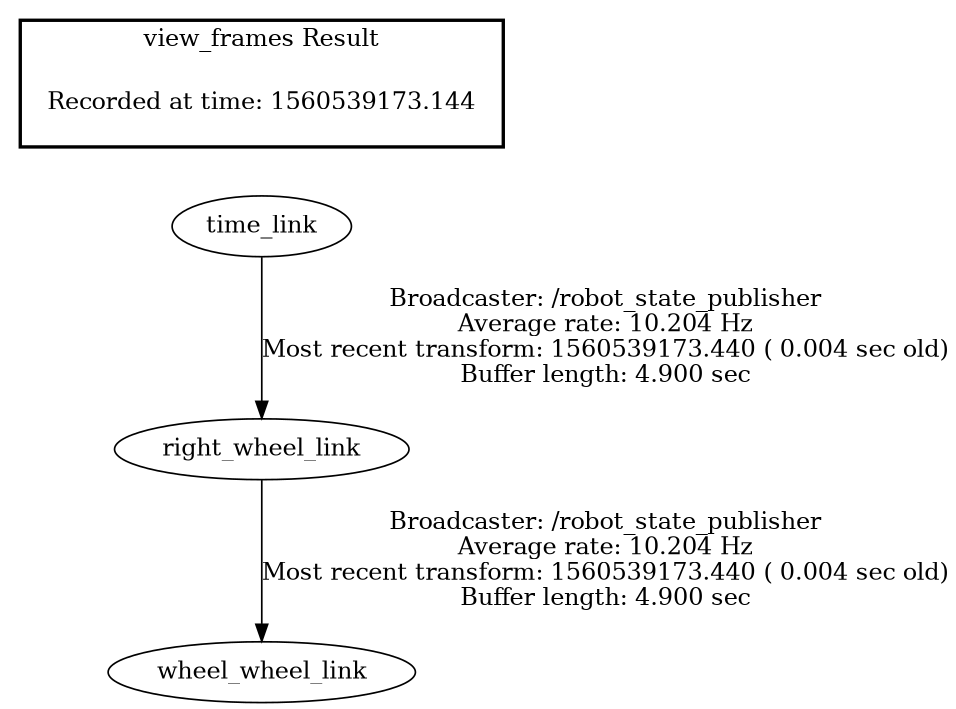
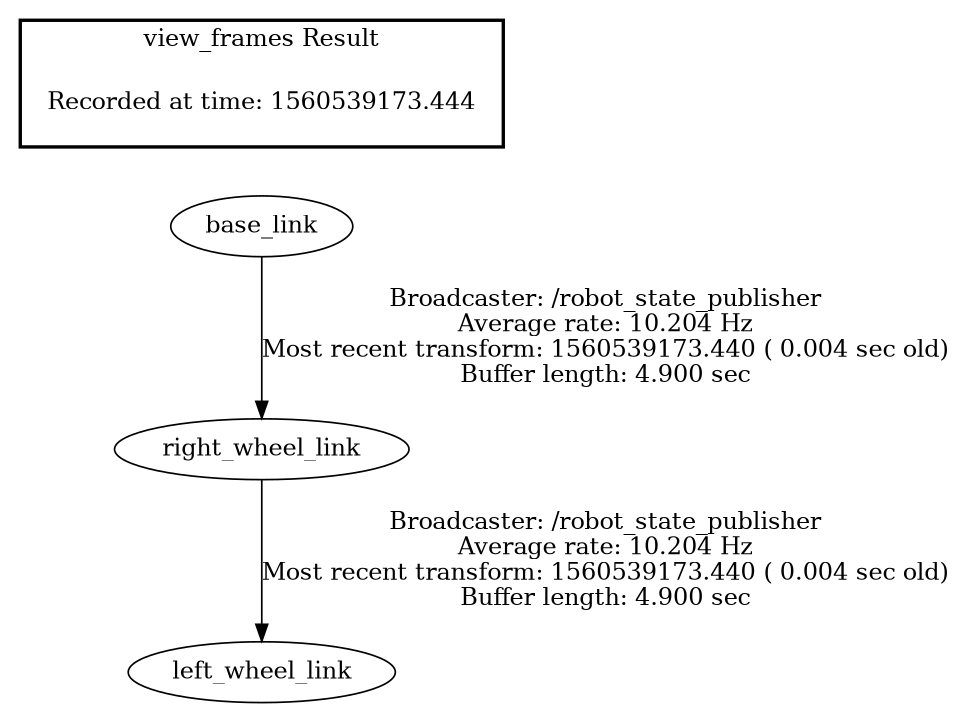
(262, 103) -> (262, 103)
(262, 226) -> (262, 226)
(262, 672) -> (262, 672)
